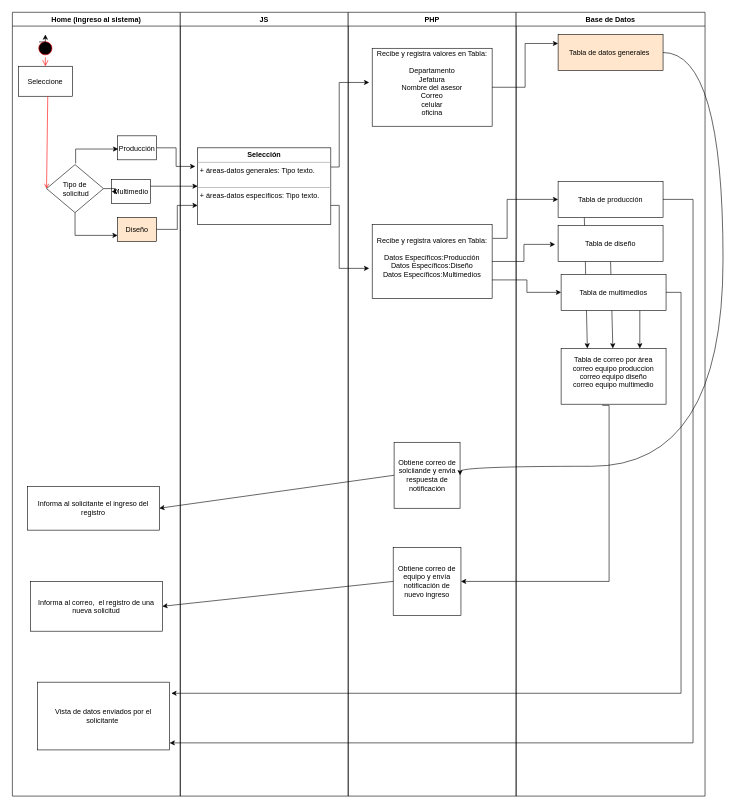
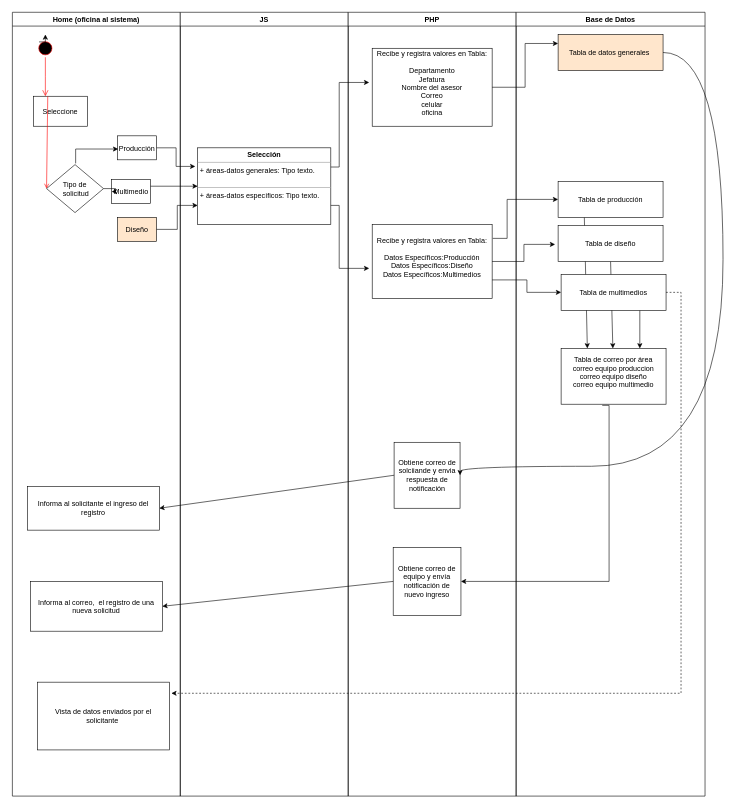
(96, 20) -> (96, 20)
(45, 81) -> (60, 111)
(678, 200) -> none
(93, 236) -> none
(636, 694) -> (636, 694)
